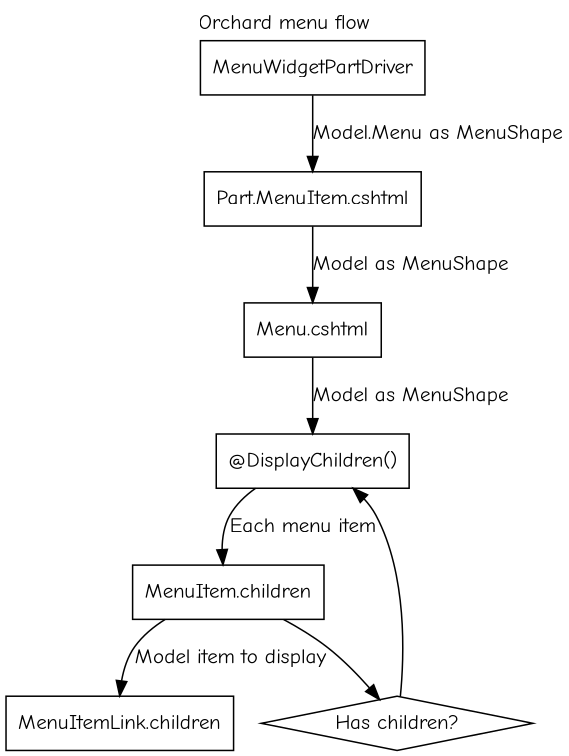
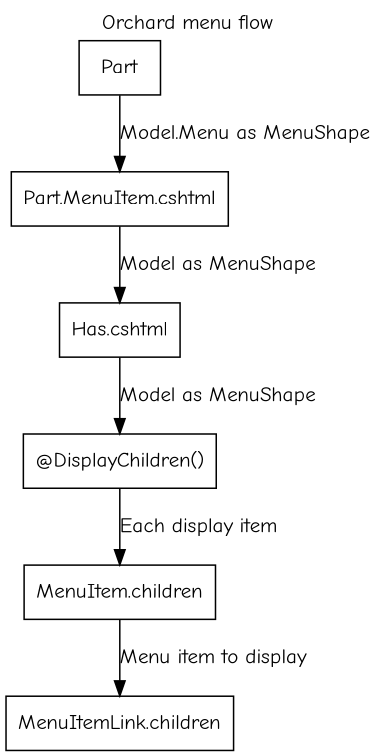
(313, 68) -> (120, 68)
(313, 330) -> (120, 330)
(303, 527) -> (199, 527)
(231, 658) -> (213, 658)
(397, 723) -> none
